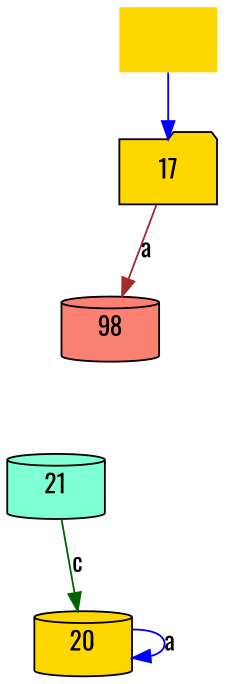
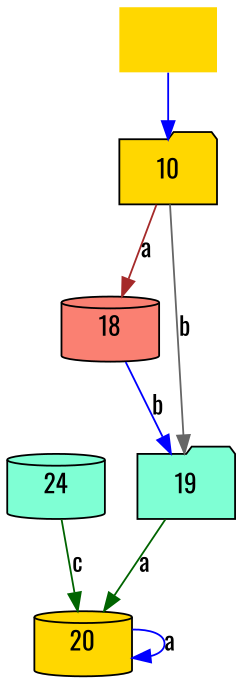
(168, 172) -> (168, 172)
(110, 329) -> (110, 329)
(56, 486) -> (56, 486)
none -> (186, 486)
